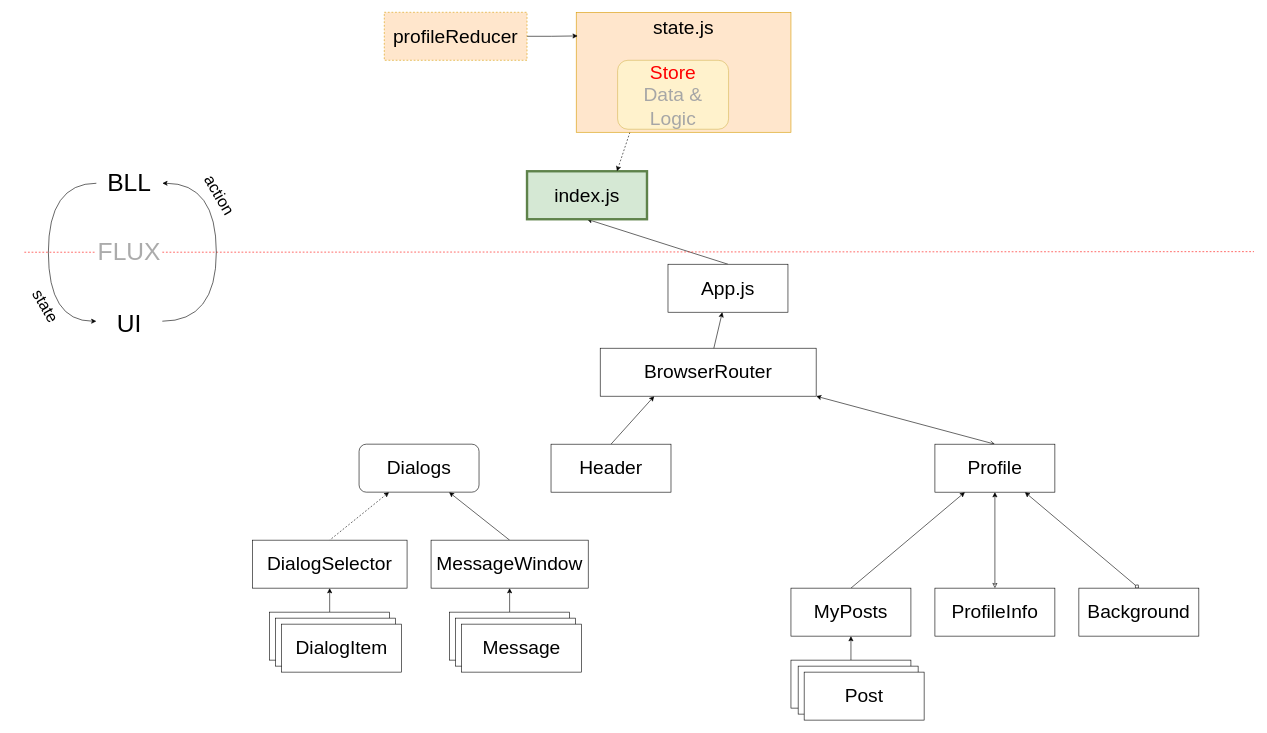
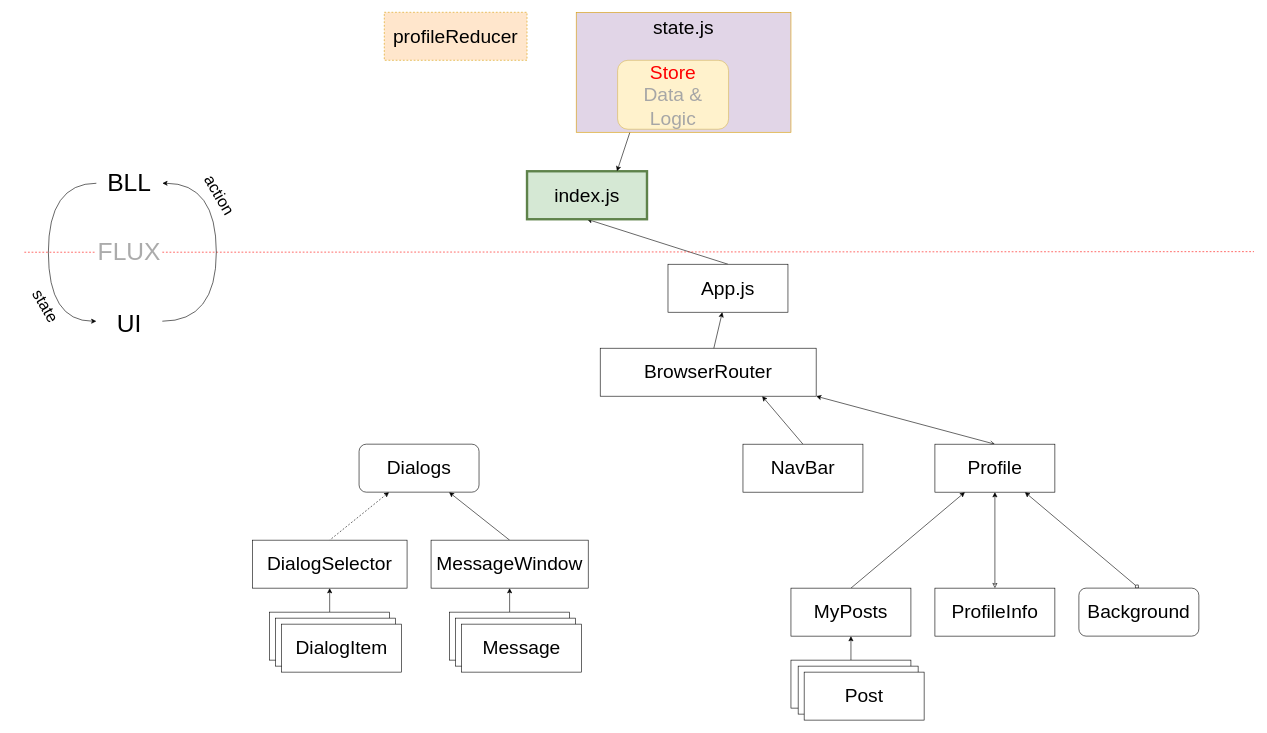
(684, 28) -> (684, 28)
(572, 36) -> none
(624, 150) -> (624, 150)
none -> (784, 421)
(631, 422) -> none
(611, 468) -> none
none -> (803, 468)
(1139, 612) -> (1139, 612)
